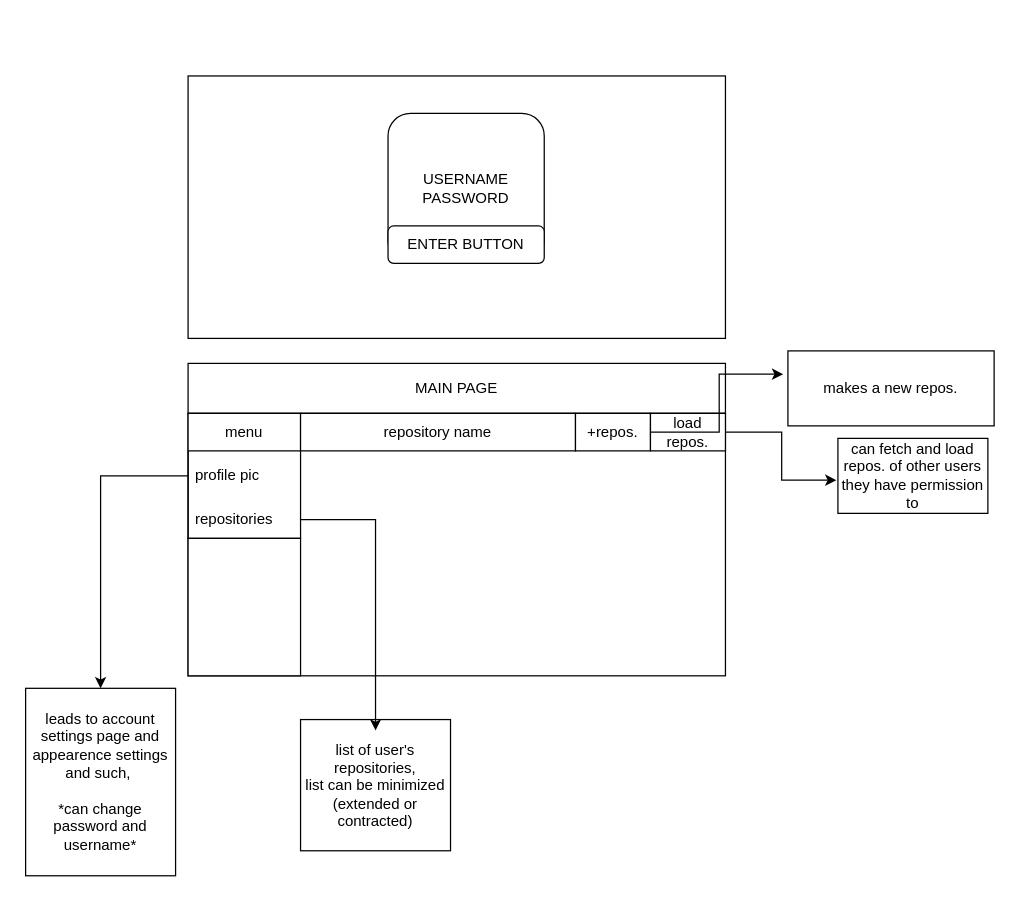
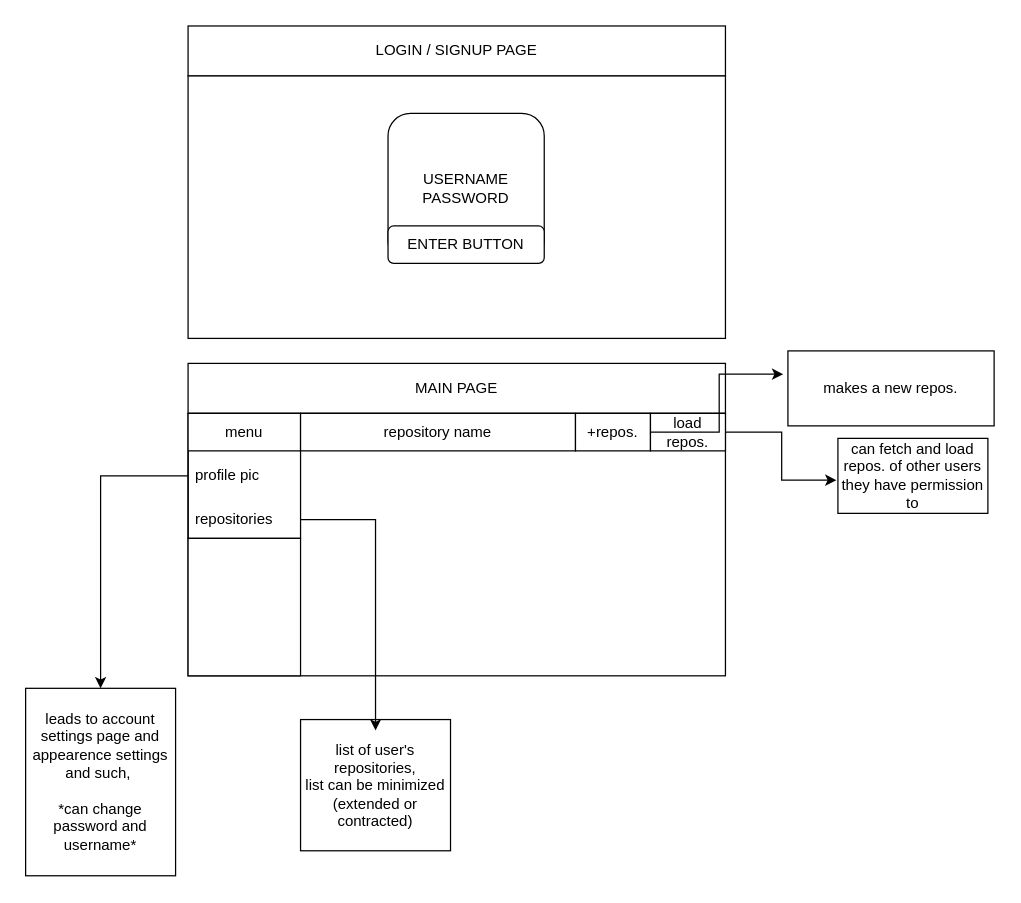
none -> (457, 51)
